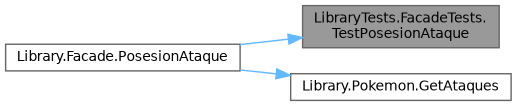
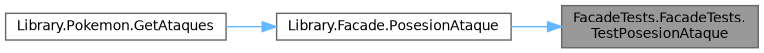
(401, 27) -> (660, 27)
(258, 72) -> (244, 27)
